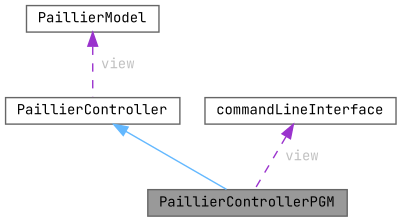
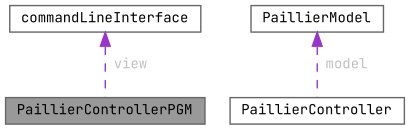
(114, 65) -> (343, 65)
(176, 160) -> none
